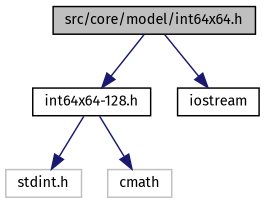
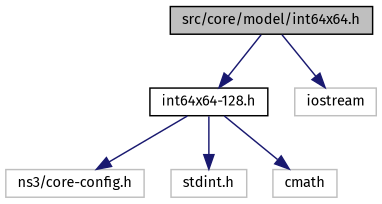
(218, 102) -> (336, 102)
none -> (75, 183)
